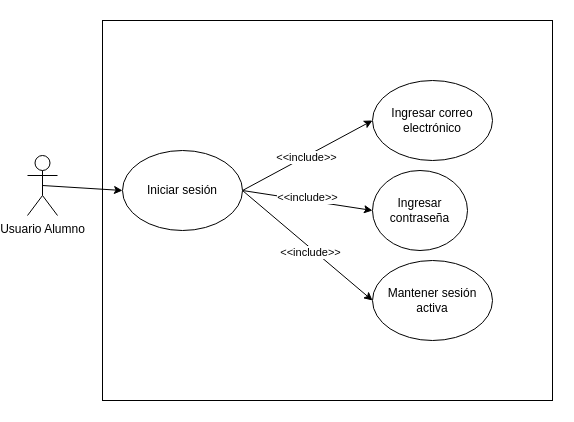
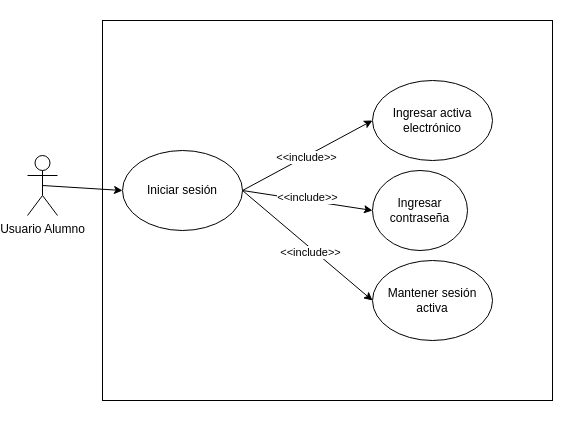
(433, 121) -> (433, 121)
